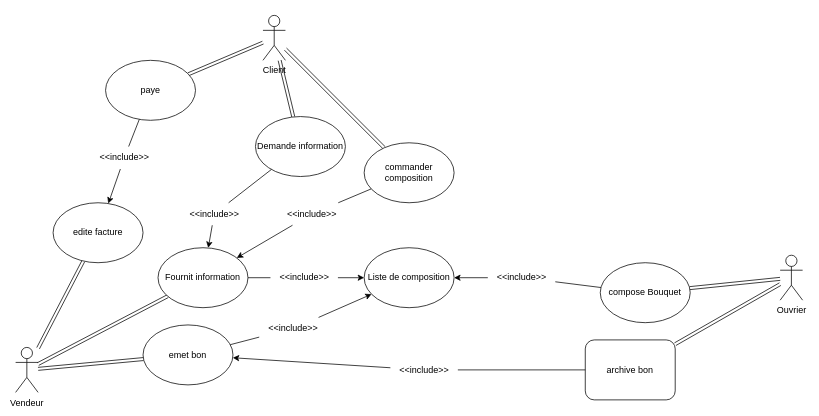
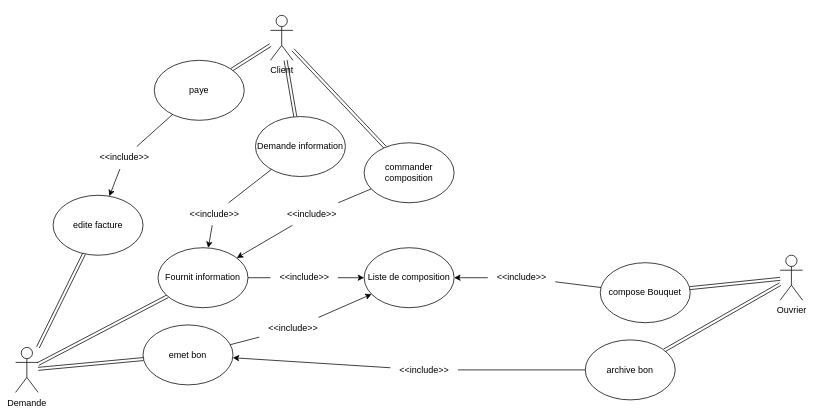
(274, 38) -> (282, 38)
(150, 90) -> (199, 90)
(98, 233) -> (98, 225)
(630, 370) -> (630, 370)
(27, 403) -> (27, 403)
